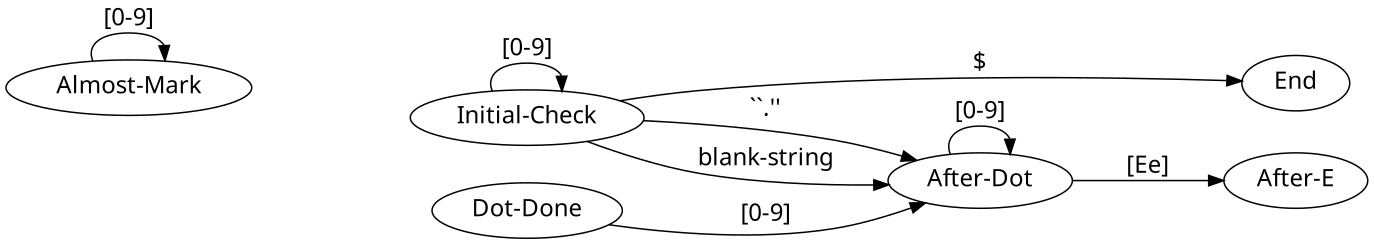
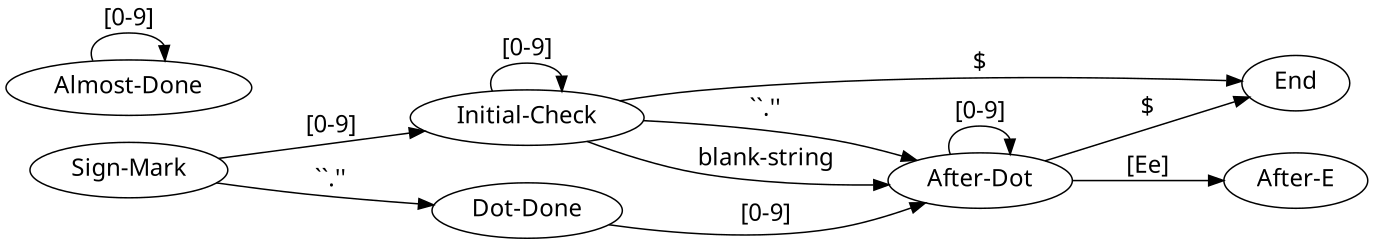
(129, 88) -> (129, 88)
none -> (1140, 131)
none -> (129, 170)
